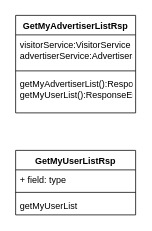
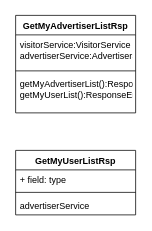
(51, 206) -> (60, 206)
